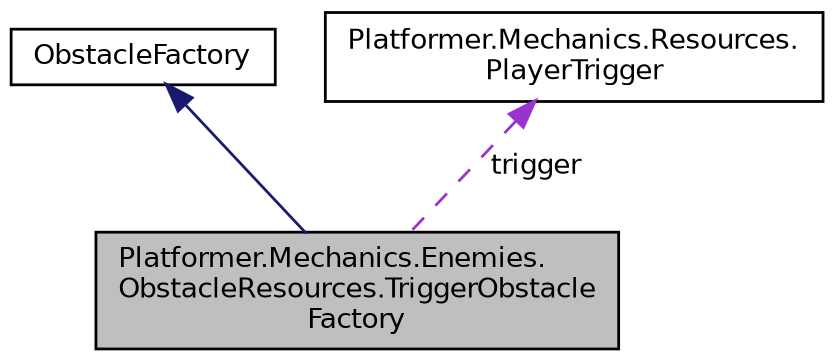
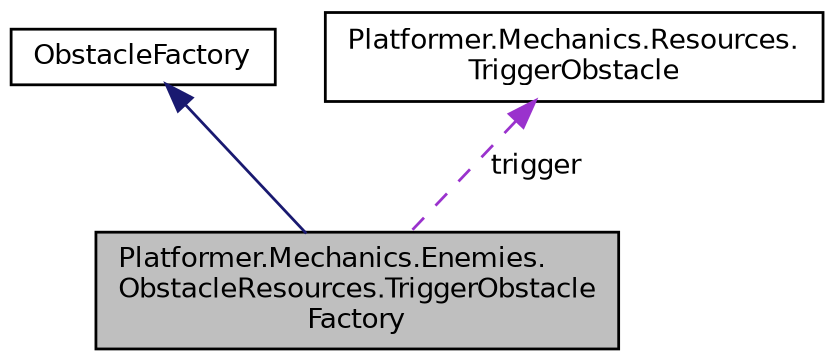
(574, 57) -> (574, 57)
